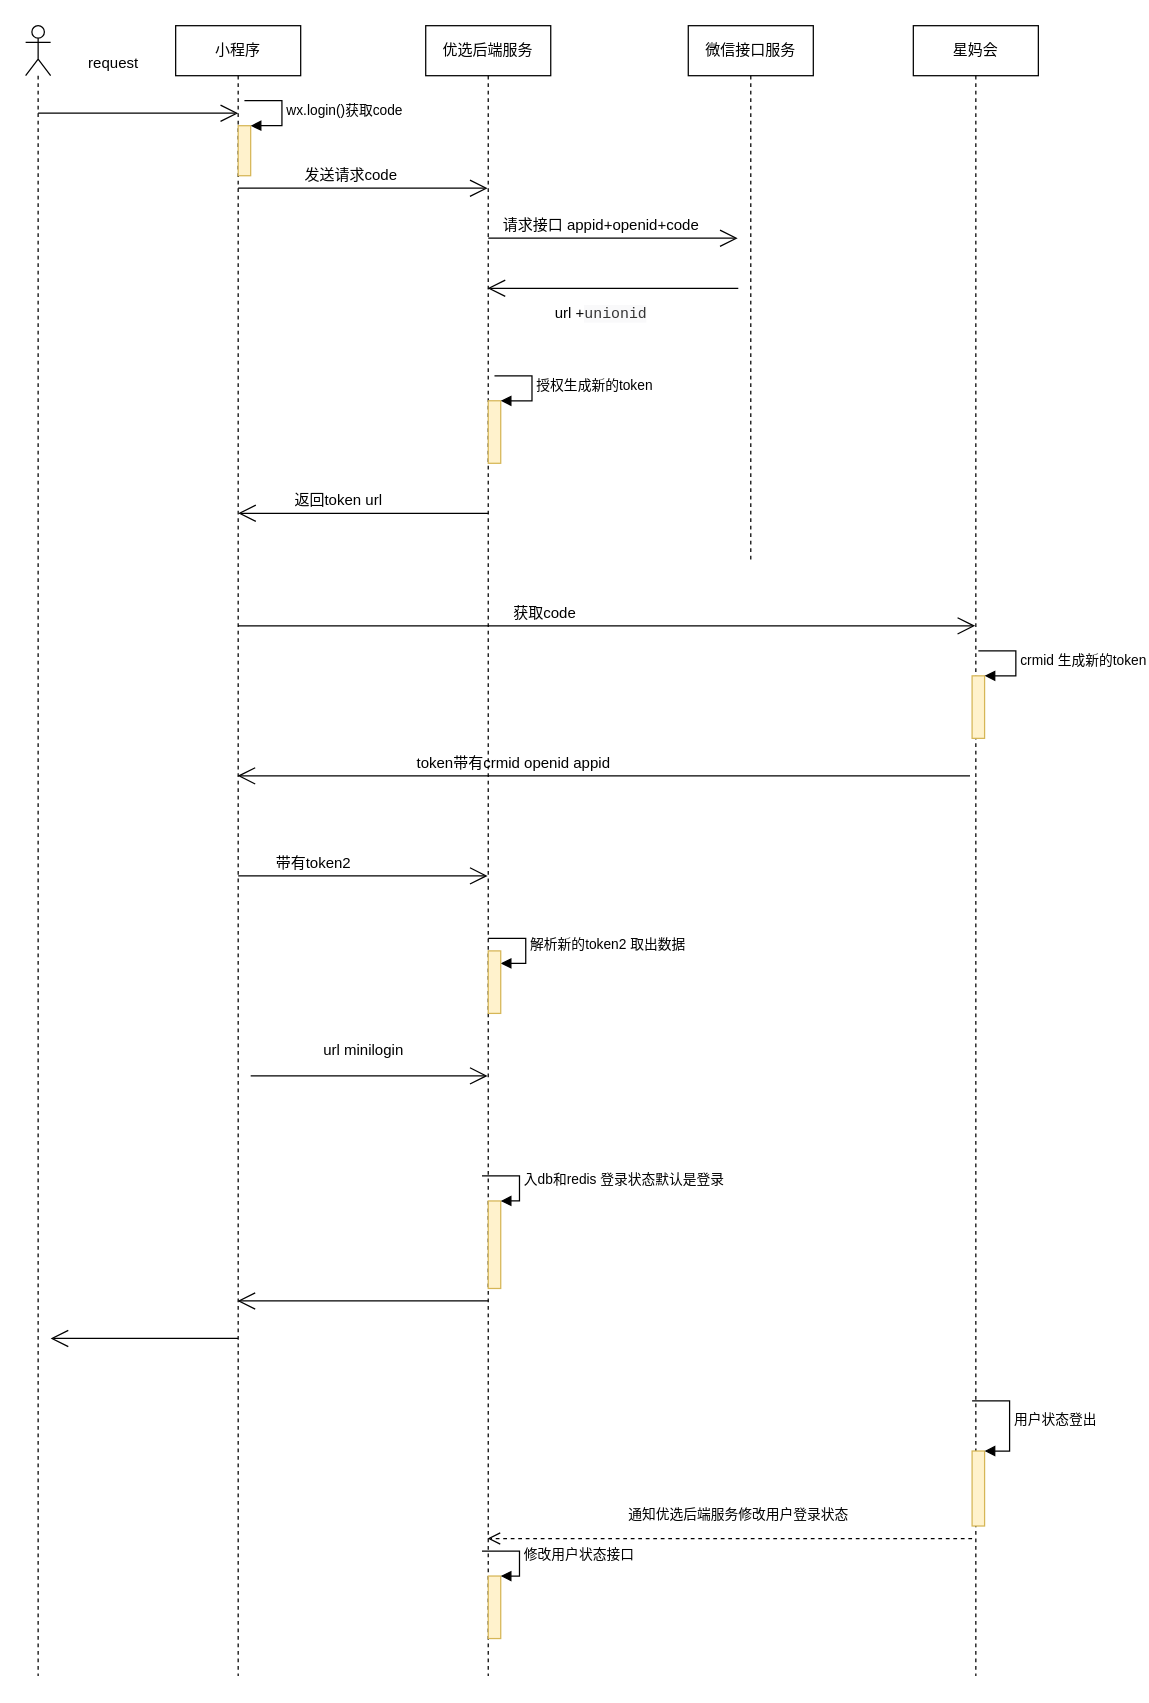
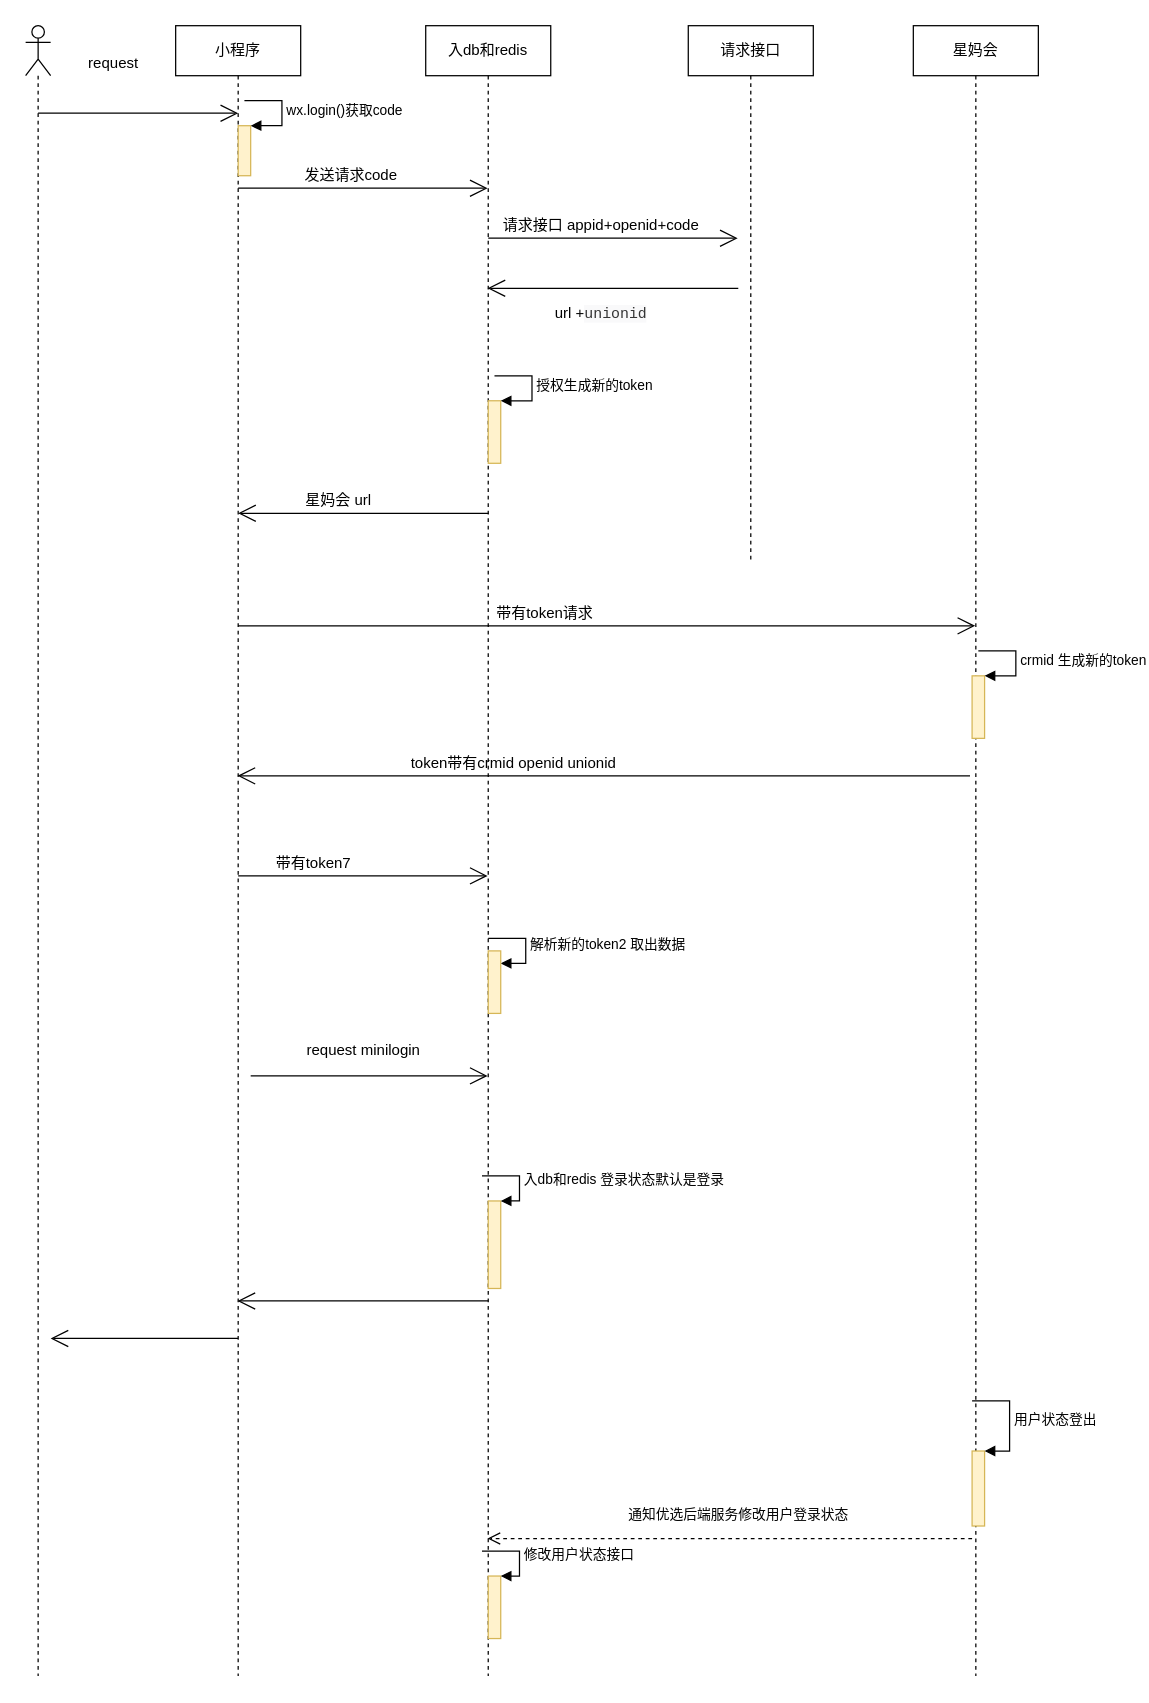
(488, 51) -> (488, 51)
(751, 51) -> (751, 51)
(339, 501) -> (339, 501)
(545, 613) -> (545, 613)
(514, 763) -> (514, 763)
(314, 863) -> (314, 863)
(364, 1051) -> (364, 1051)
